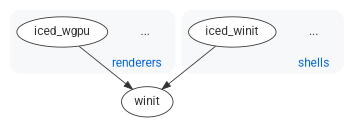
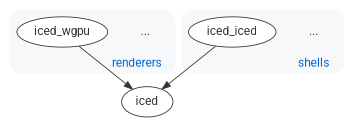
(232, 32) -> (232, 32)
(147, 102) -> (147, 102)
